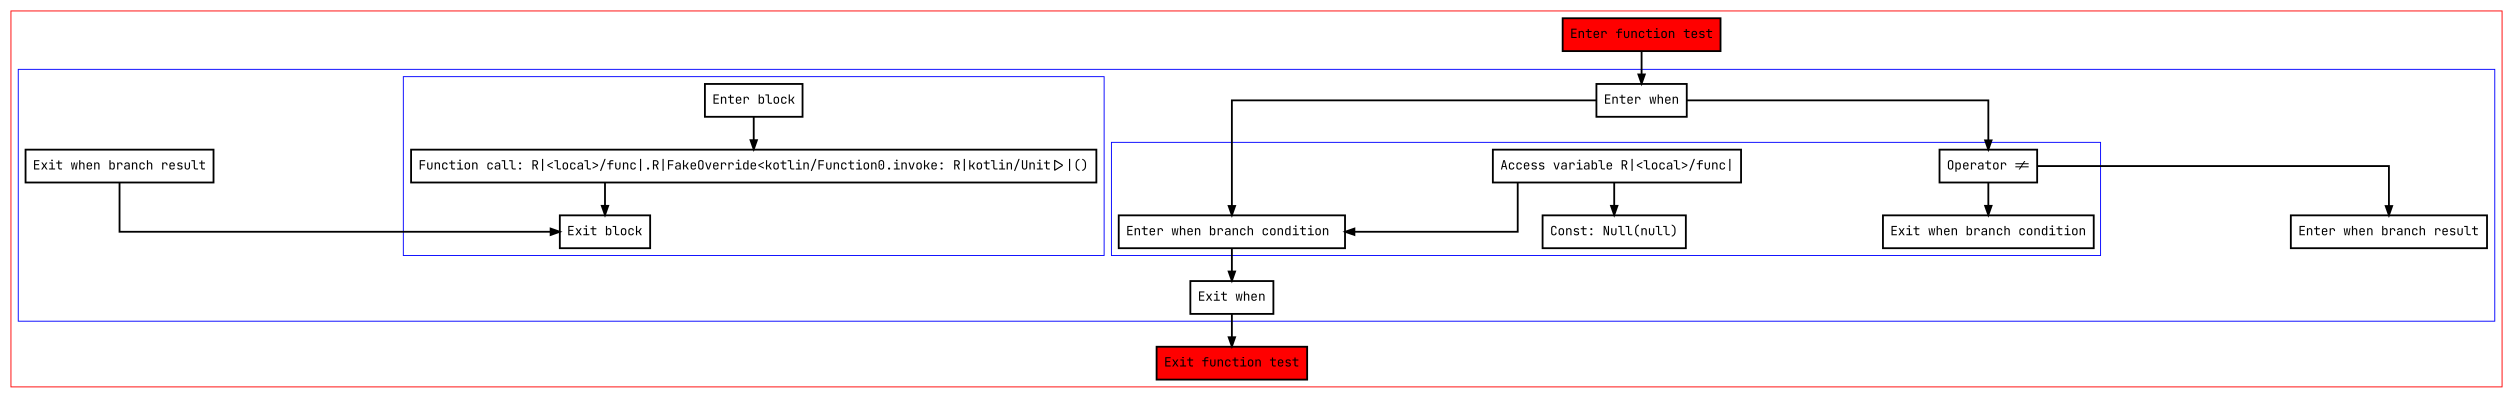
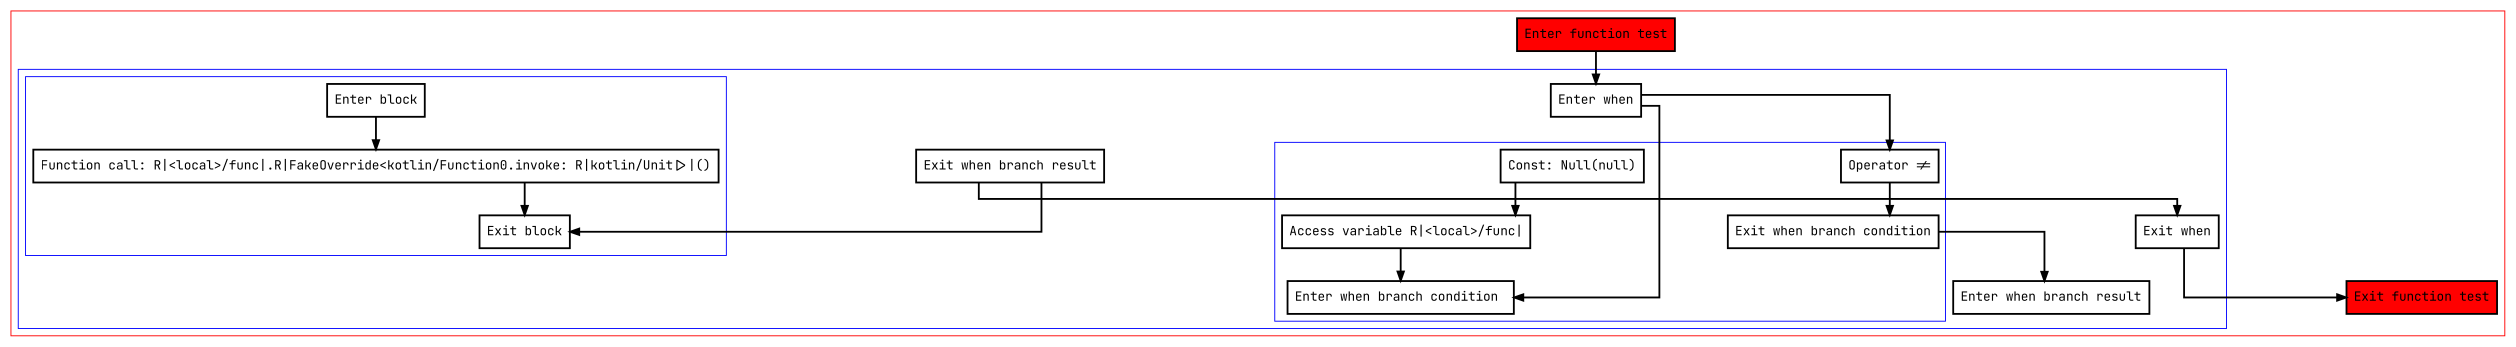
(2233, 166) -> (2012, 232)
(1614, 194) -> (1515, 193)
(1232, 261) -> (1573, 199)
